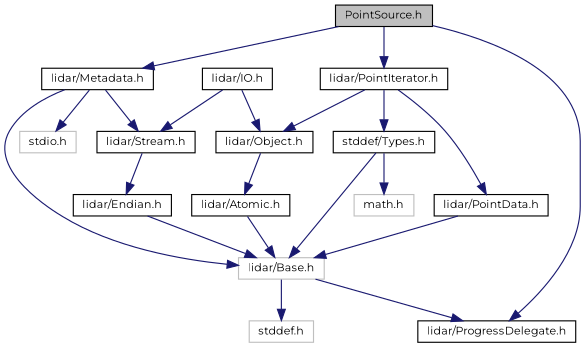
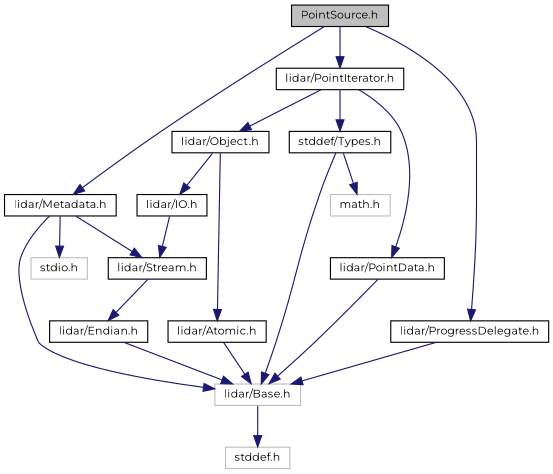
(249, 105) -> (200, 169)
(384, 298) -> (369, 362)
